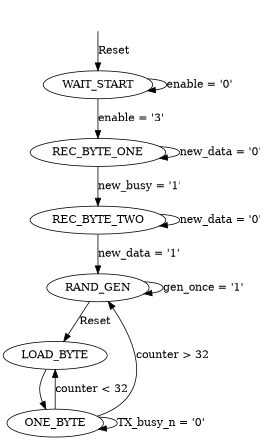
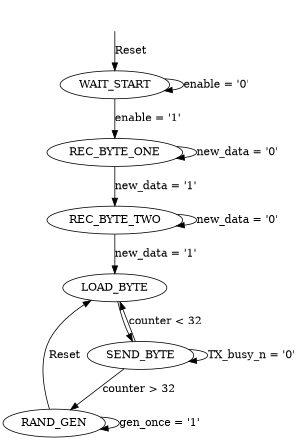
(131, 119) -> (148, 119)
(140, 186) -> (156, 186)
(98, 250) -> (115, 250)
(55, 423) -> (140, 355)
